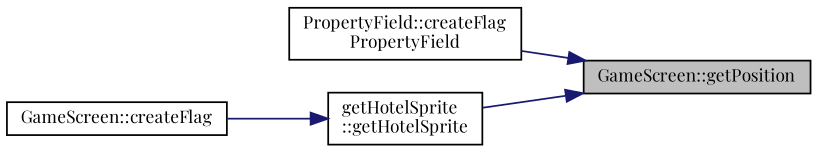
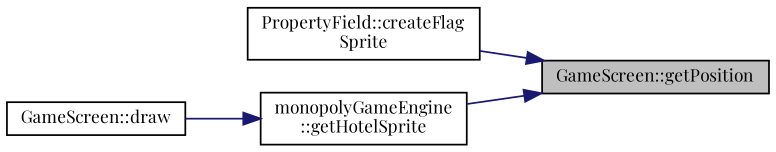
(405, 34) -> (364, 34)
(117, 119) -> (96, 119)
(405, 119) -> (364, 119)
